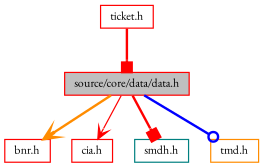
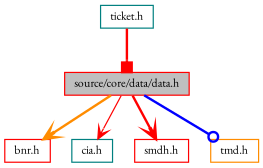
(127, 17) -> (127, 17)
(141, 112) -> (141, 112)
(92, 151) -> (92, 151)
(162, 151) -> (162, 151)
